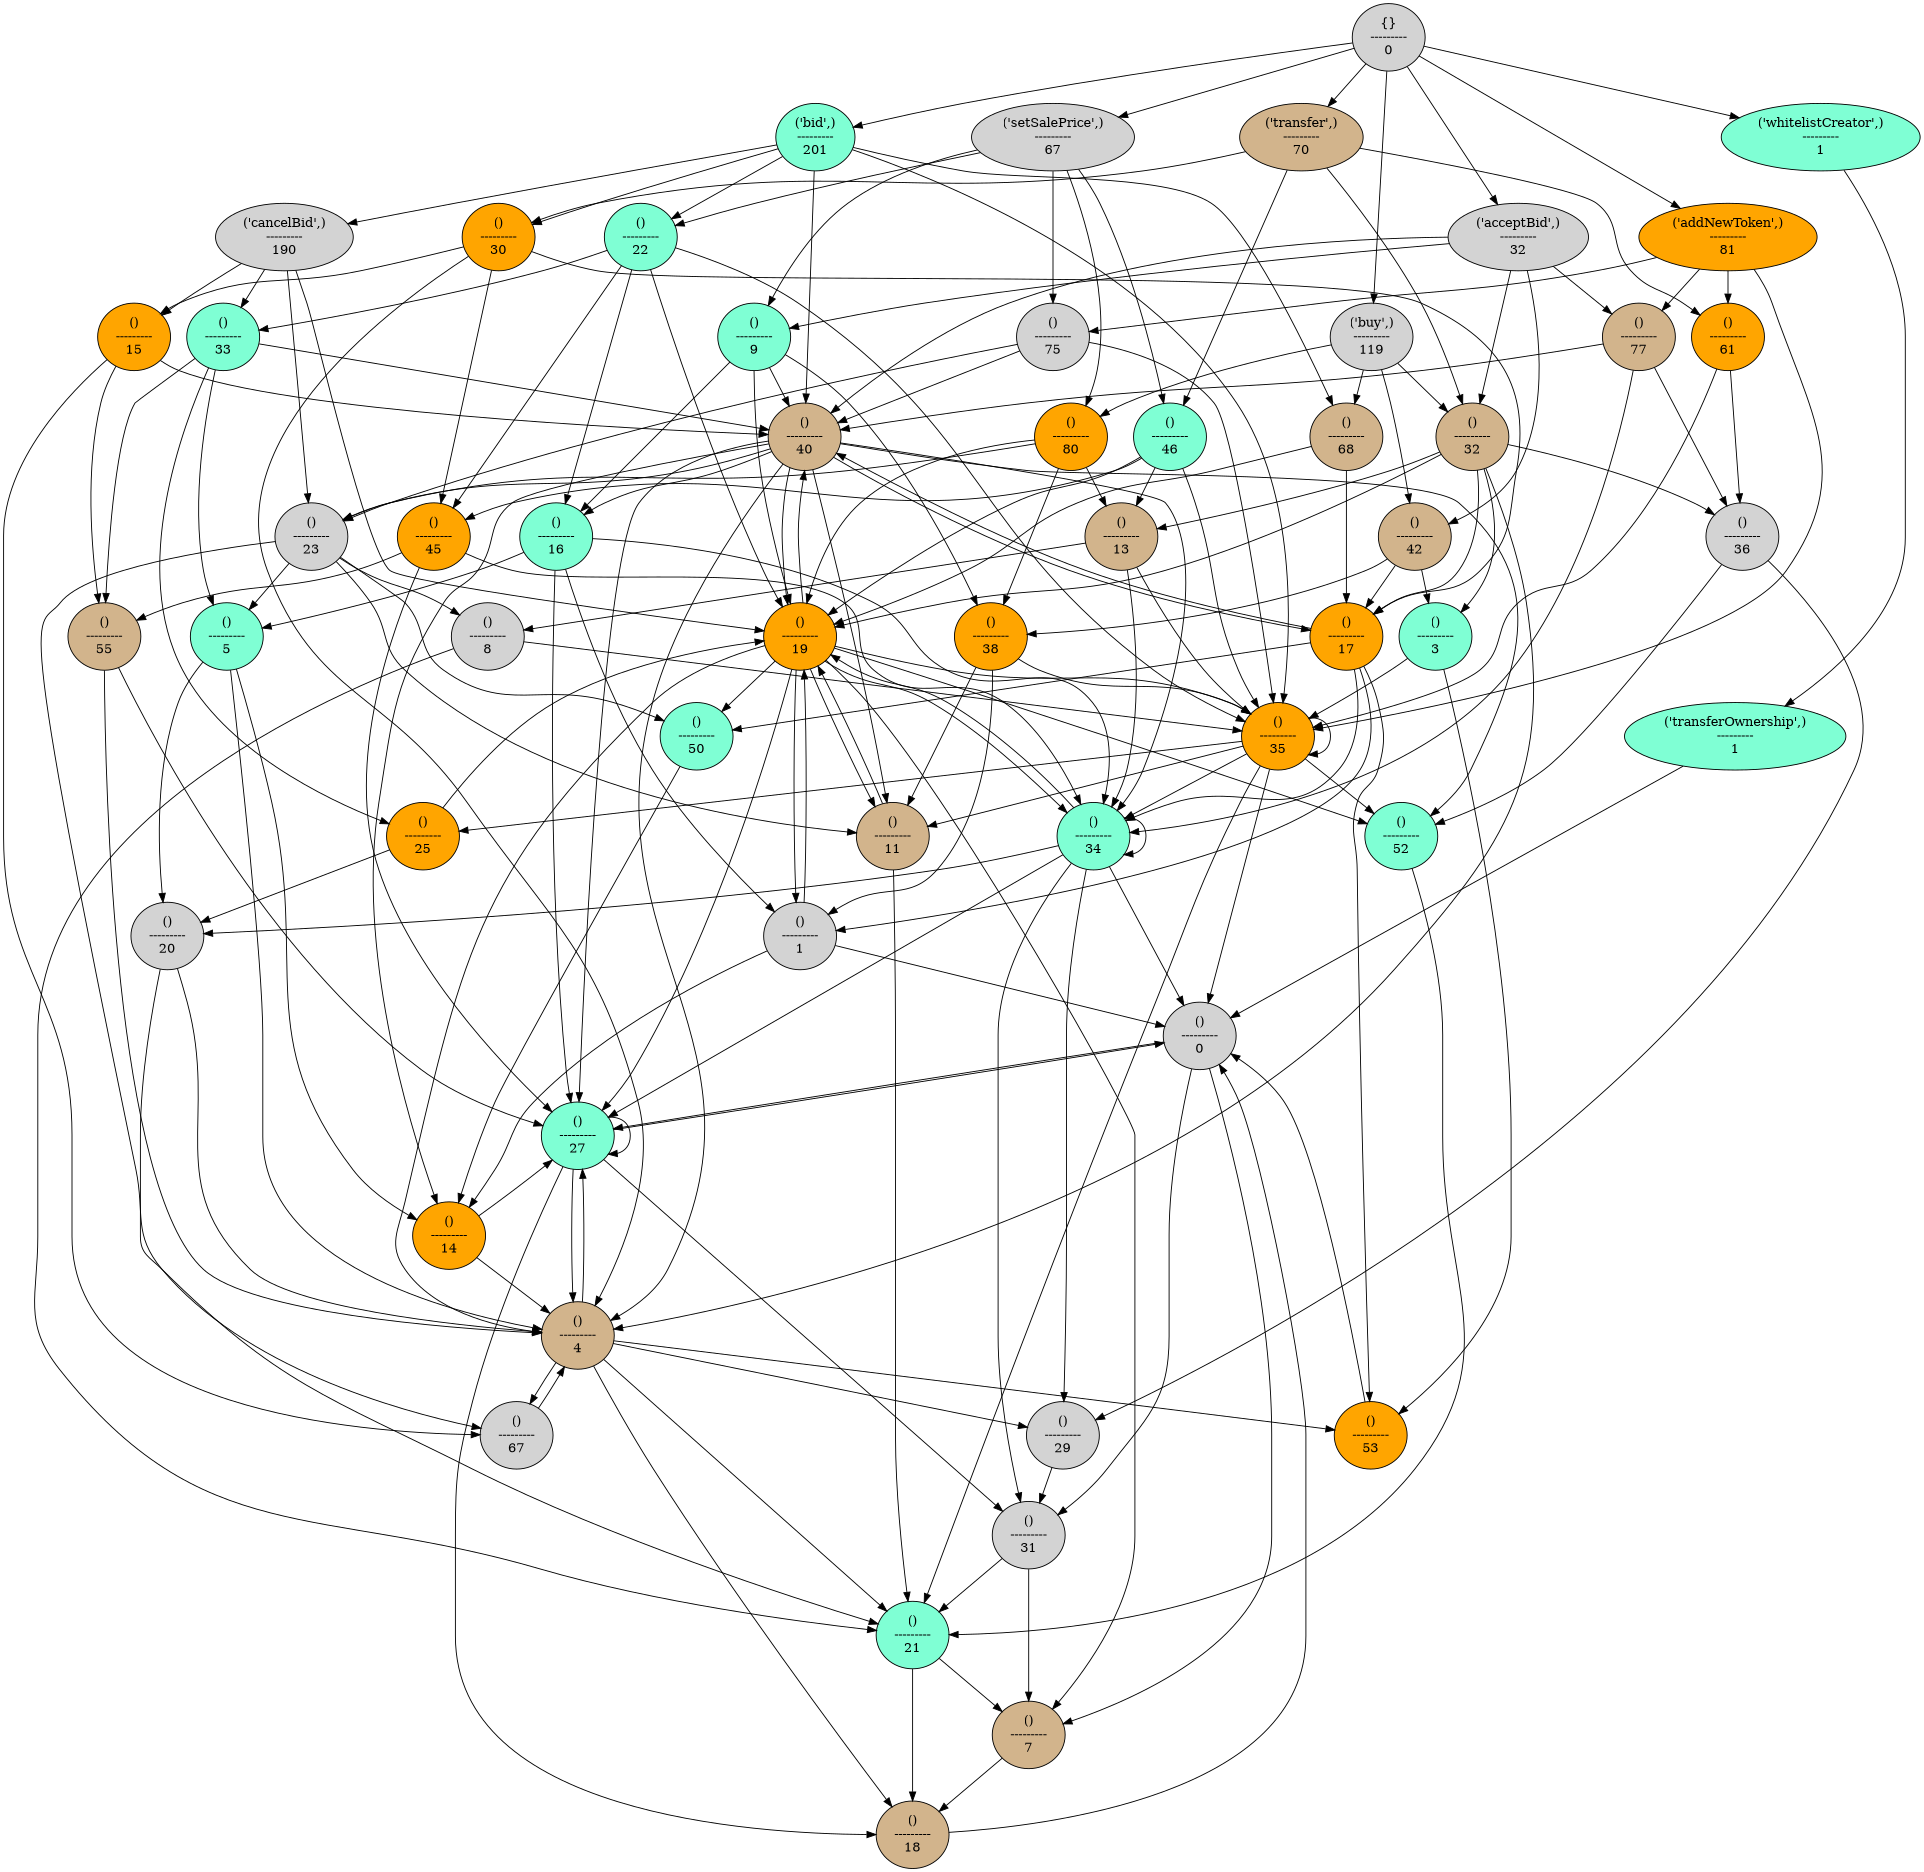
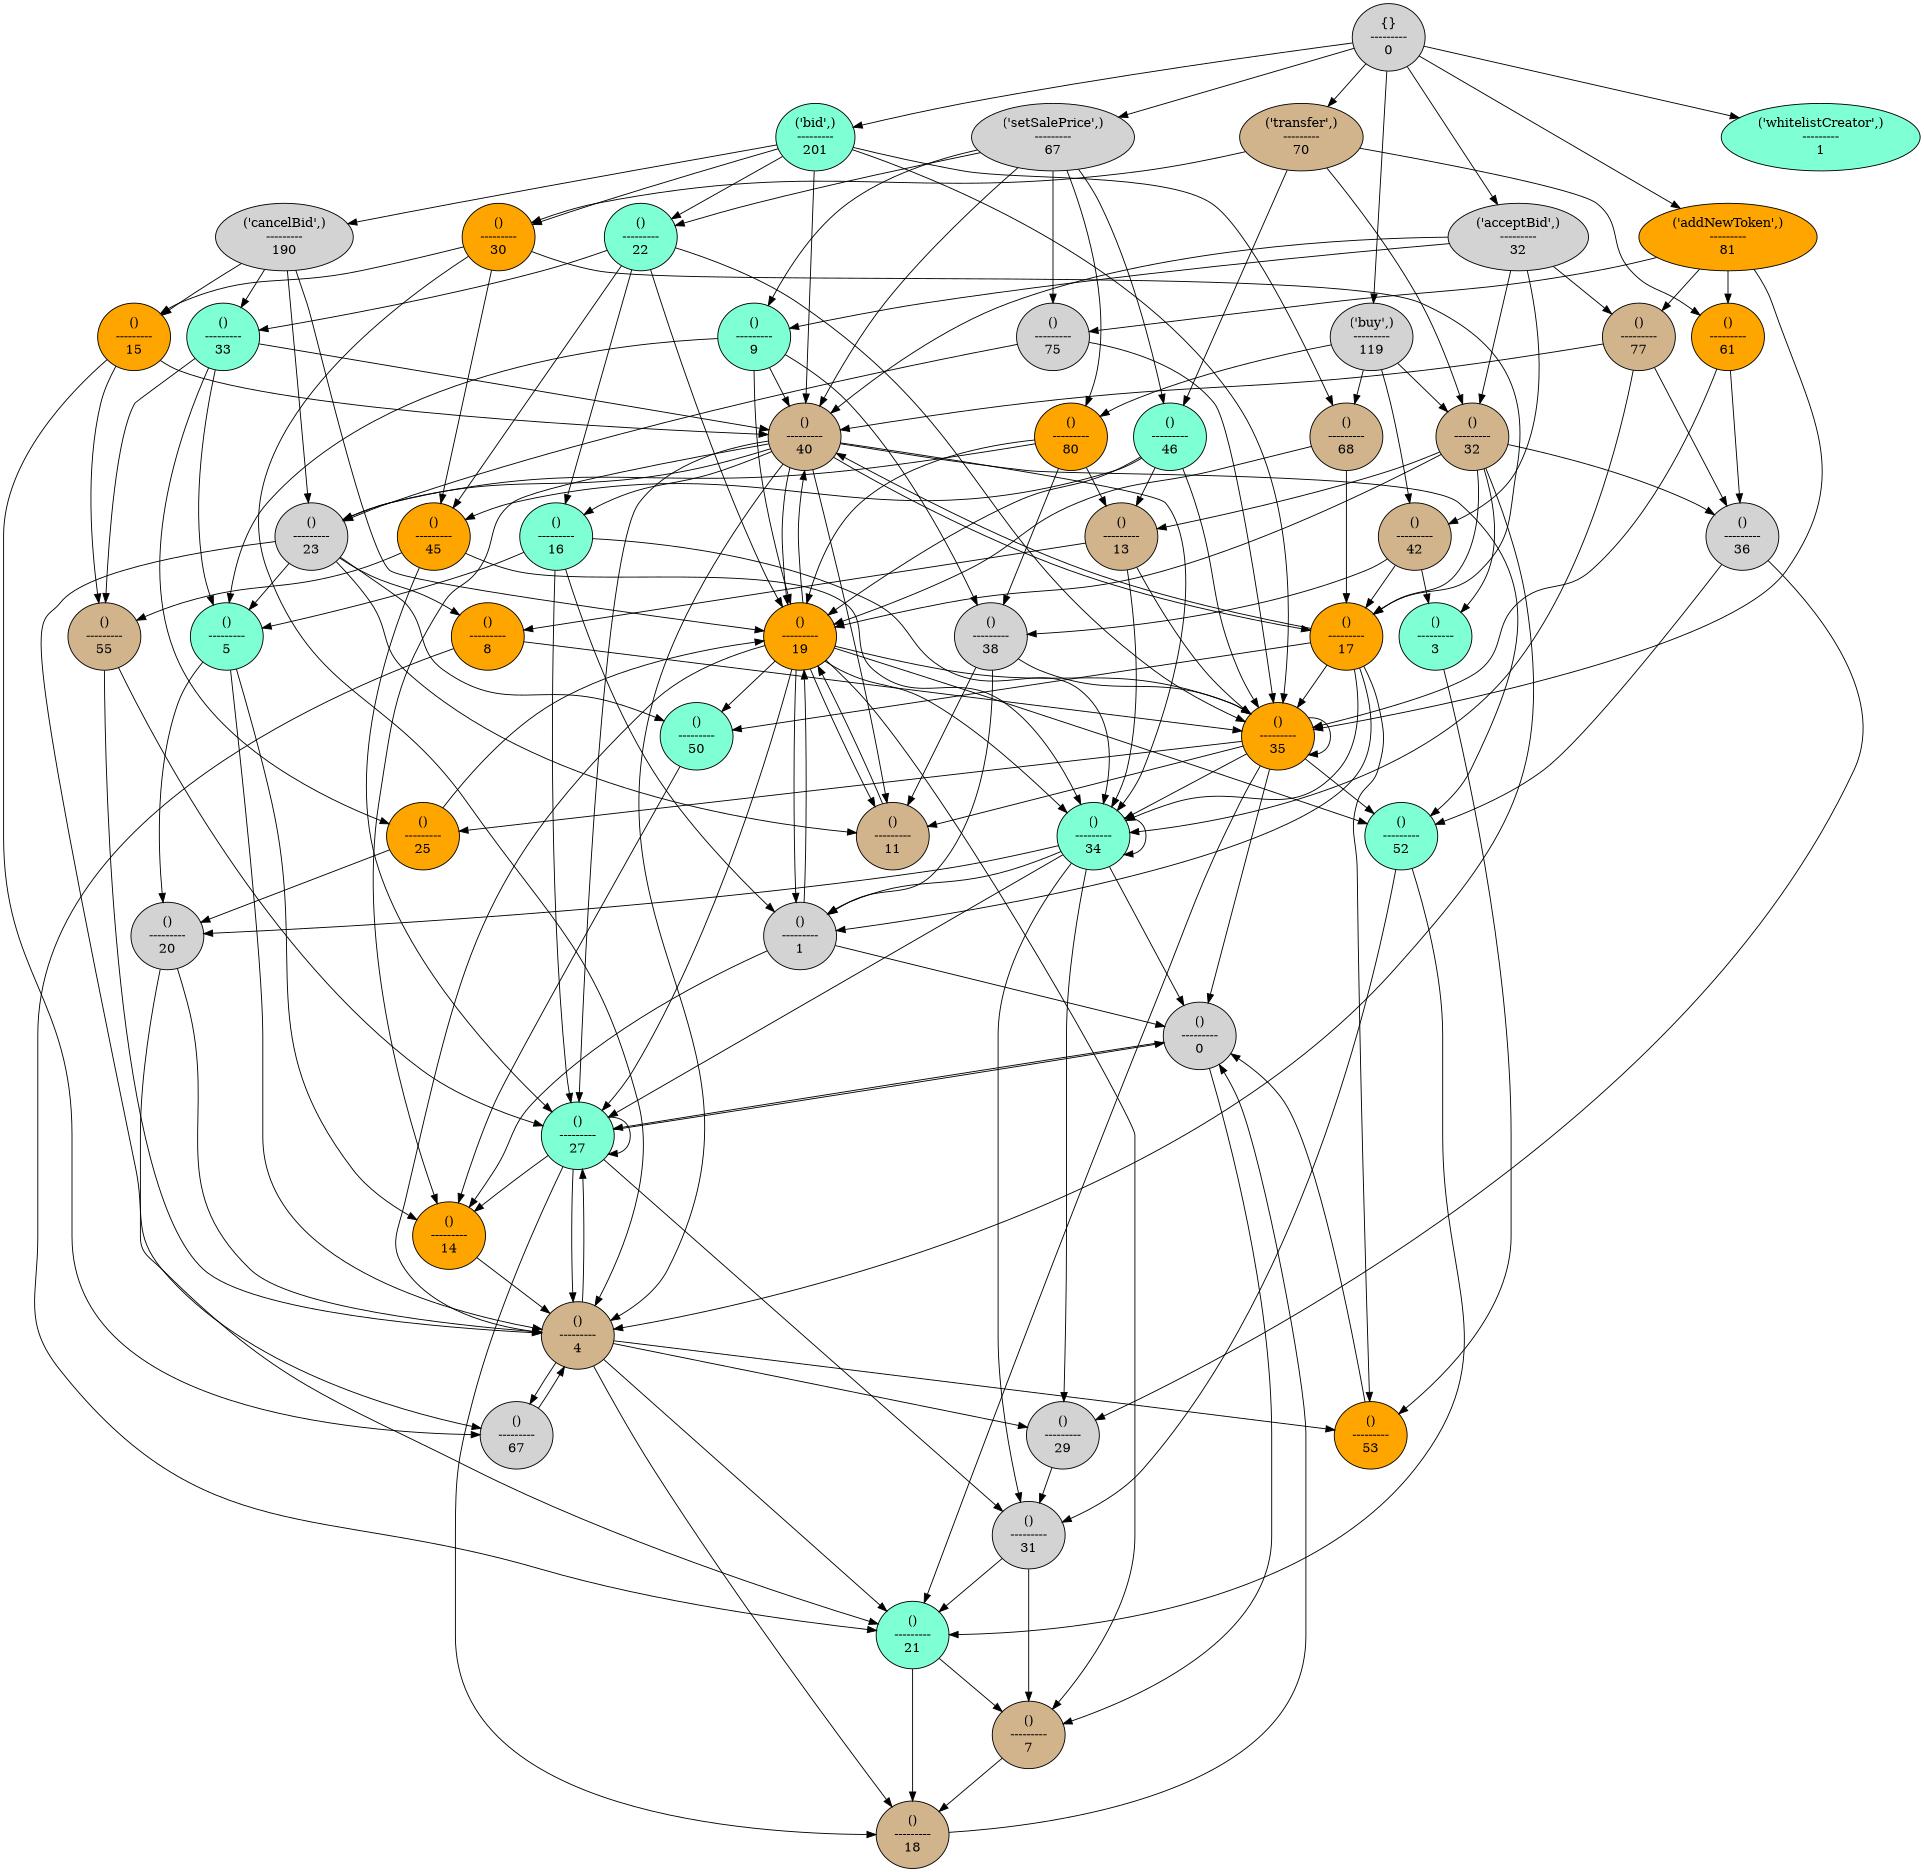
(933, 385) -> (915, 268)
(655, 437) -> (430, 396)
(488, 636) -> (488, 636)
(991, 636) -> (991, 636)
(1352, 694) -> (1315, 683)
(968, 715) -> (948, 882)
(1735, 736) -> none
(512, 1191) -> (515, 1180)
(895, 1231) -> none
(1169, 1306) -> (1289, 1226)
